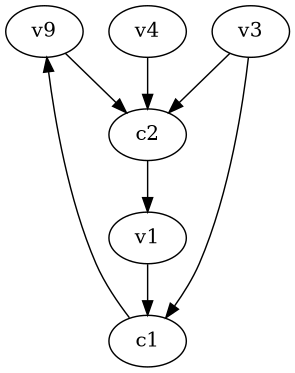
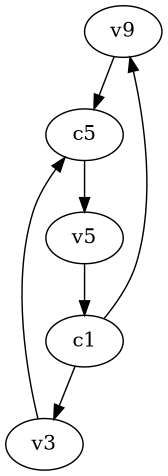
(148, 32) -> none
(148, 135) -> (85, 135)
(225, 186) -> (67, 386)
(148, 238) -> (85, 238)
